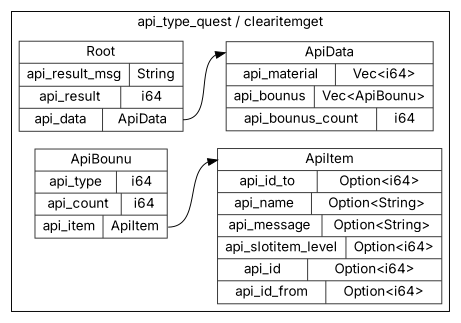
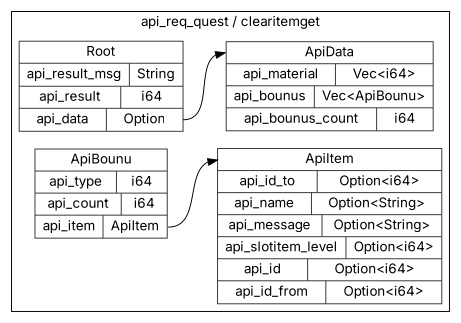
(230, 23) -> (230, 23)
(143, 119) -> (145, 119)
